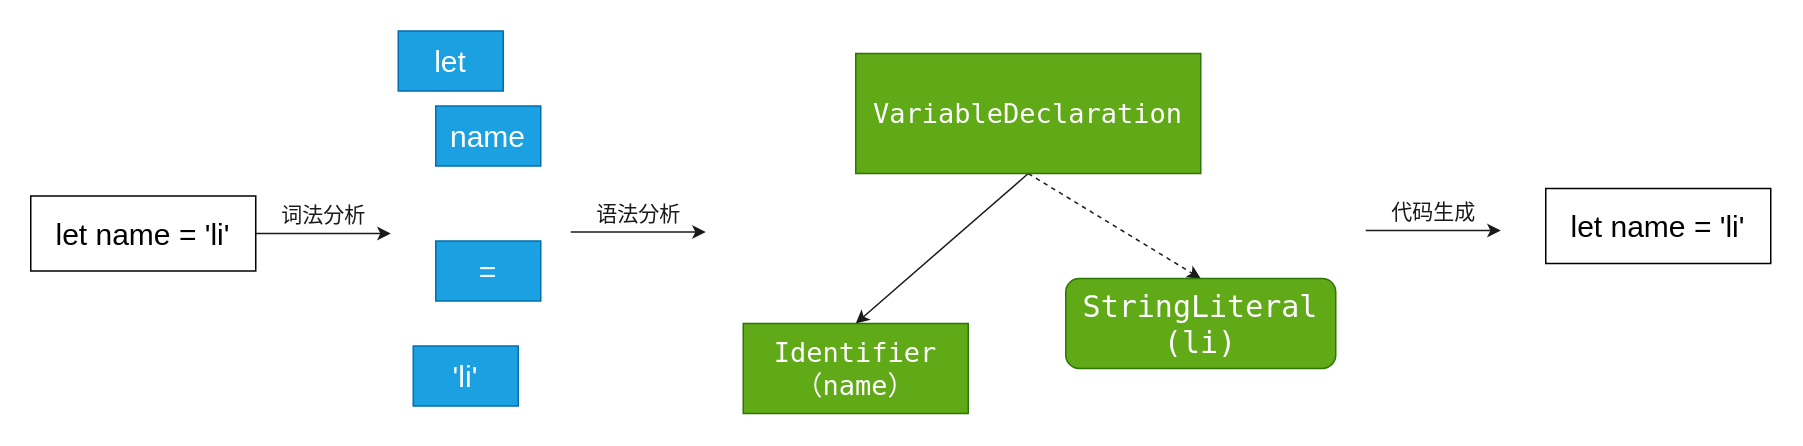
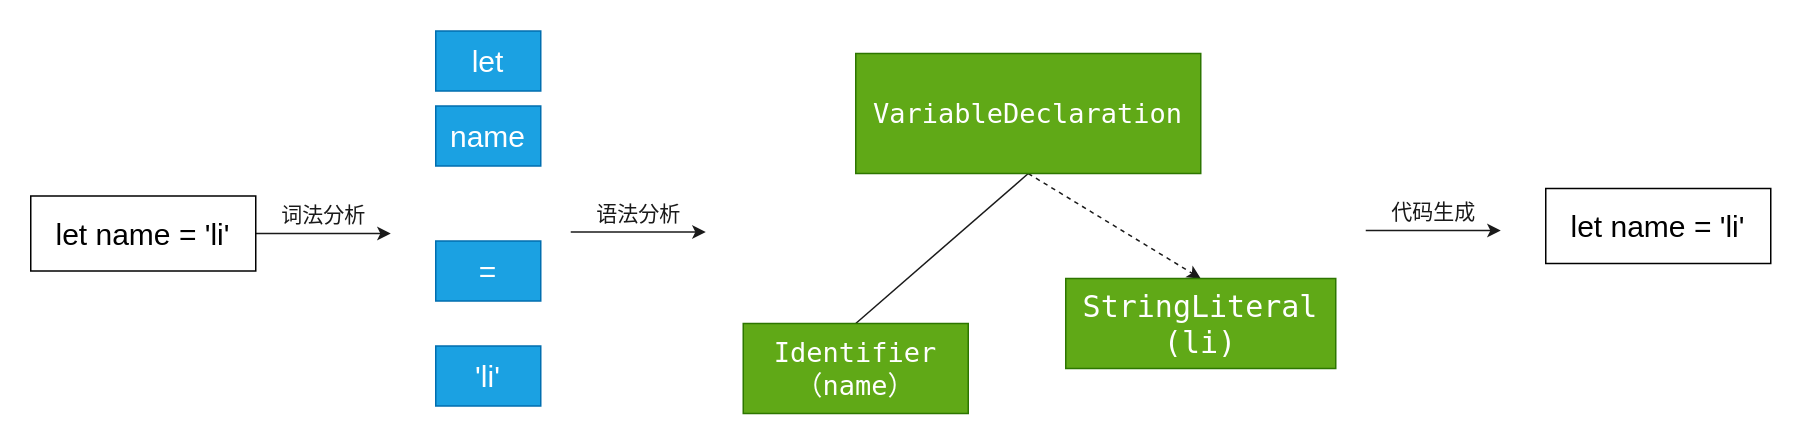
(451, 61) -> (488, 61)
(864, 316) -> (861, 319)
(1201, 323) -> (1201, 323)
(466, 376) -> (488, 376)
